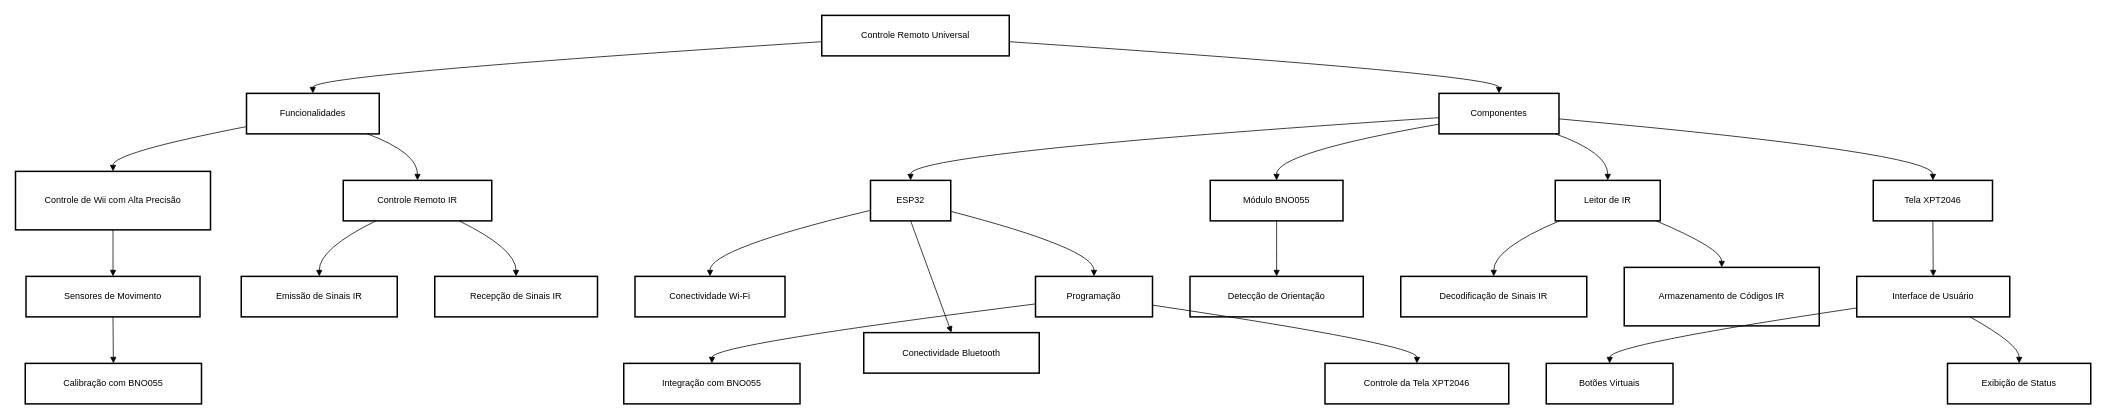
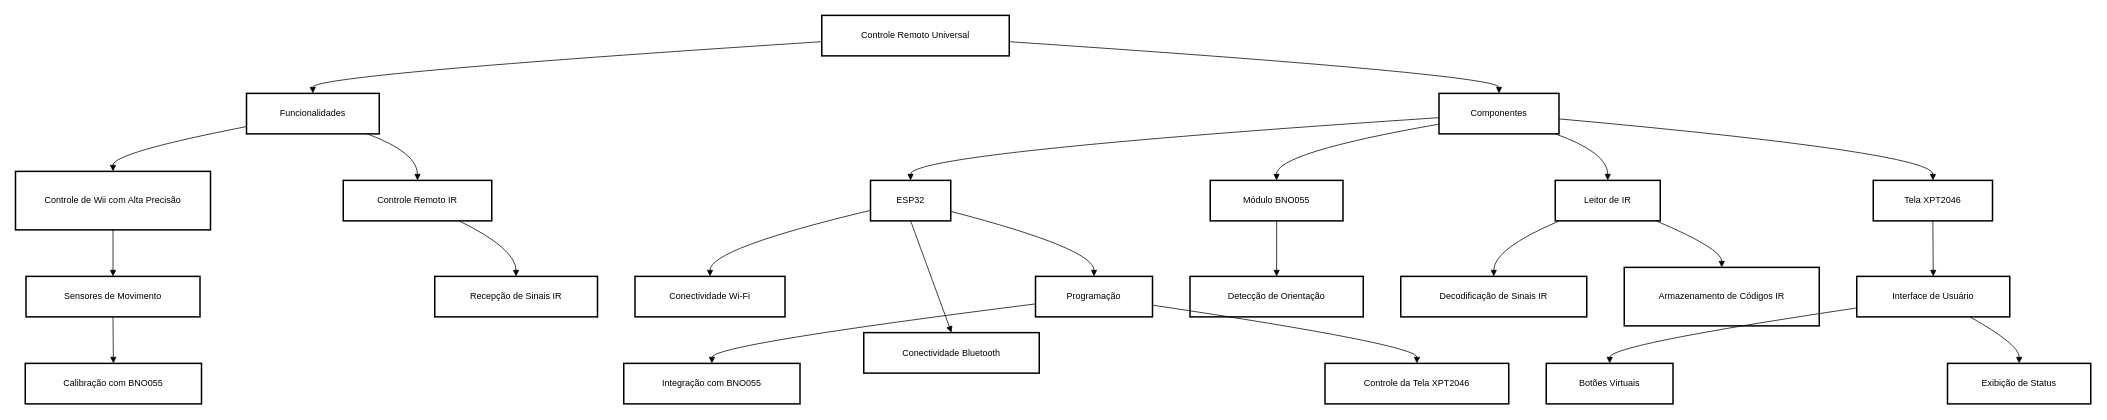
(342, 240) -> none
(319, 297) -> none
